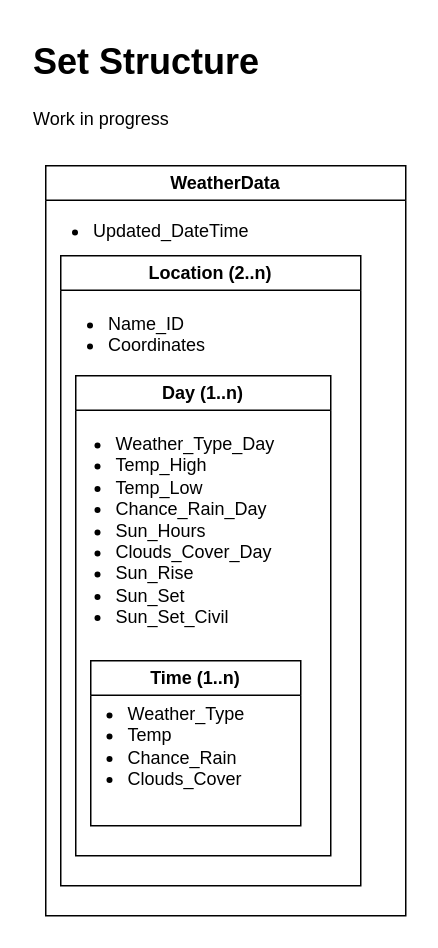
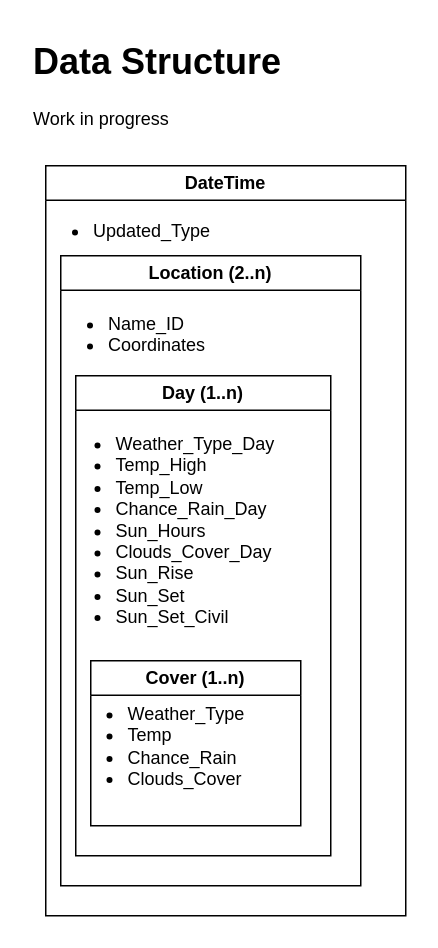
(107, 63) -> (107, 63)
(226, 184) -> (226, 184)
(112, 214) -> (94, 214)
(196, 679) -> (196, 679)
